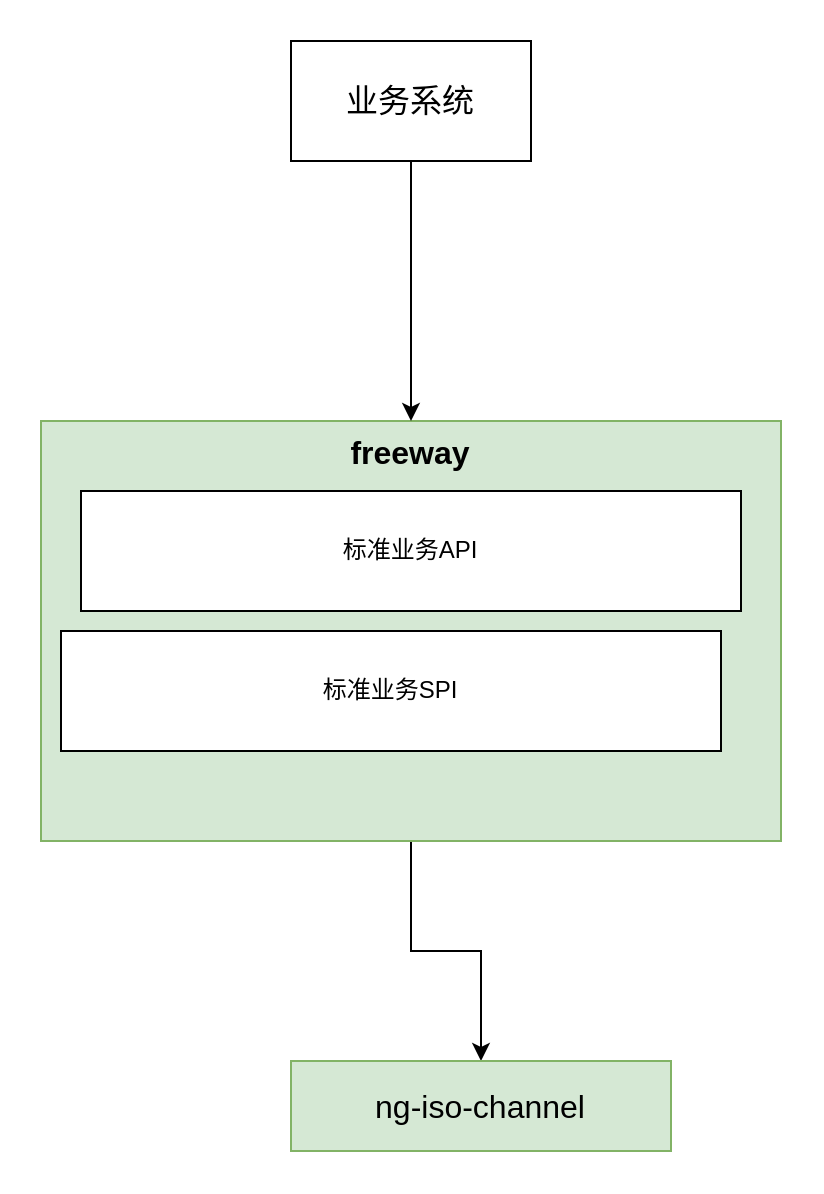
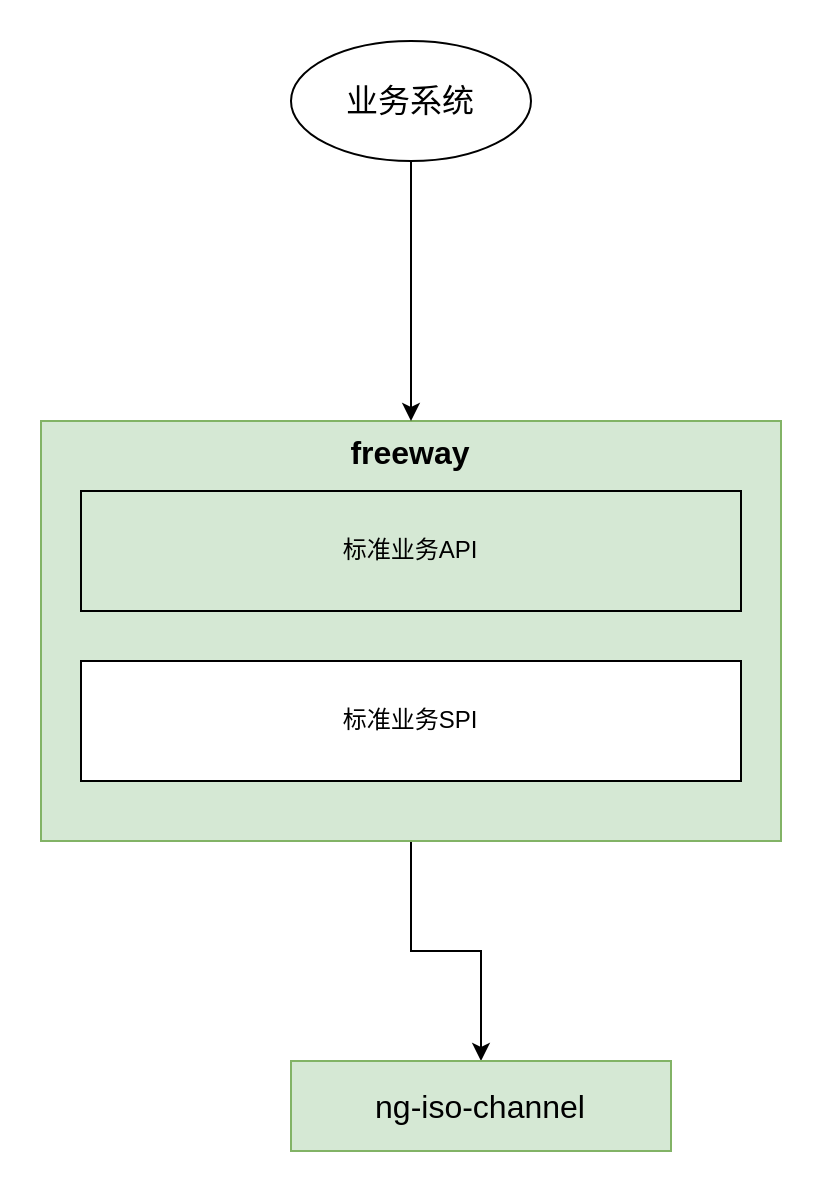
(411, 101) -> (411, 101)
(411, 551) -> (411, 551)
(391, 691) -> (411, 721)
